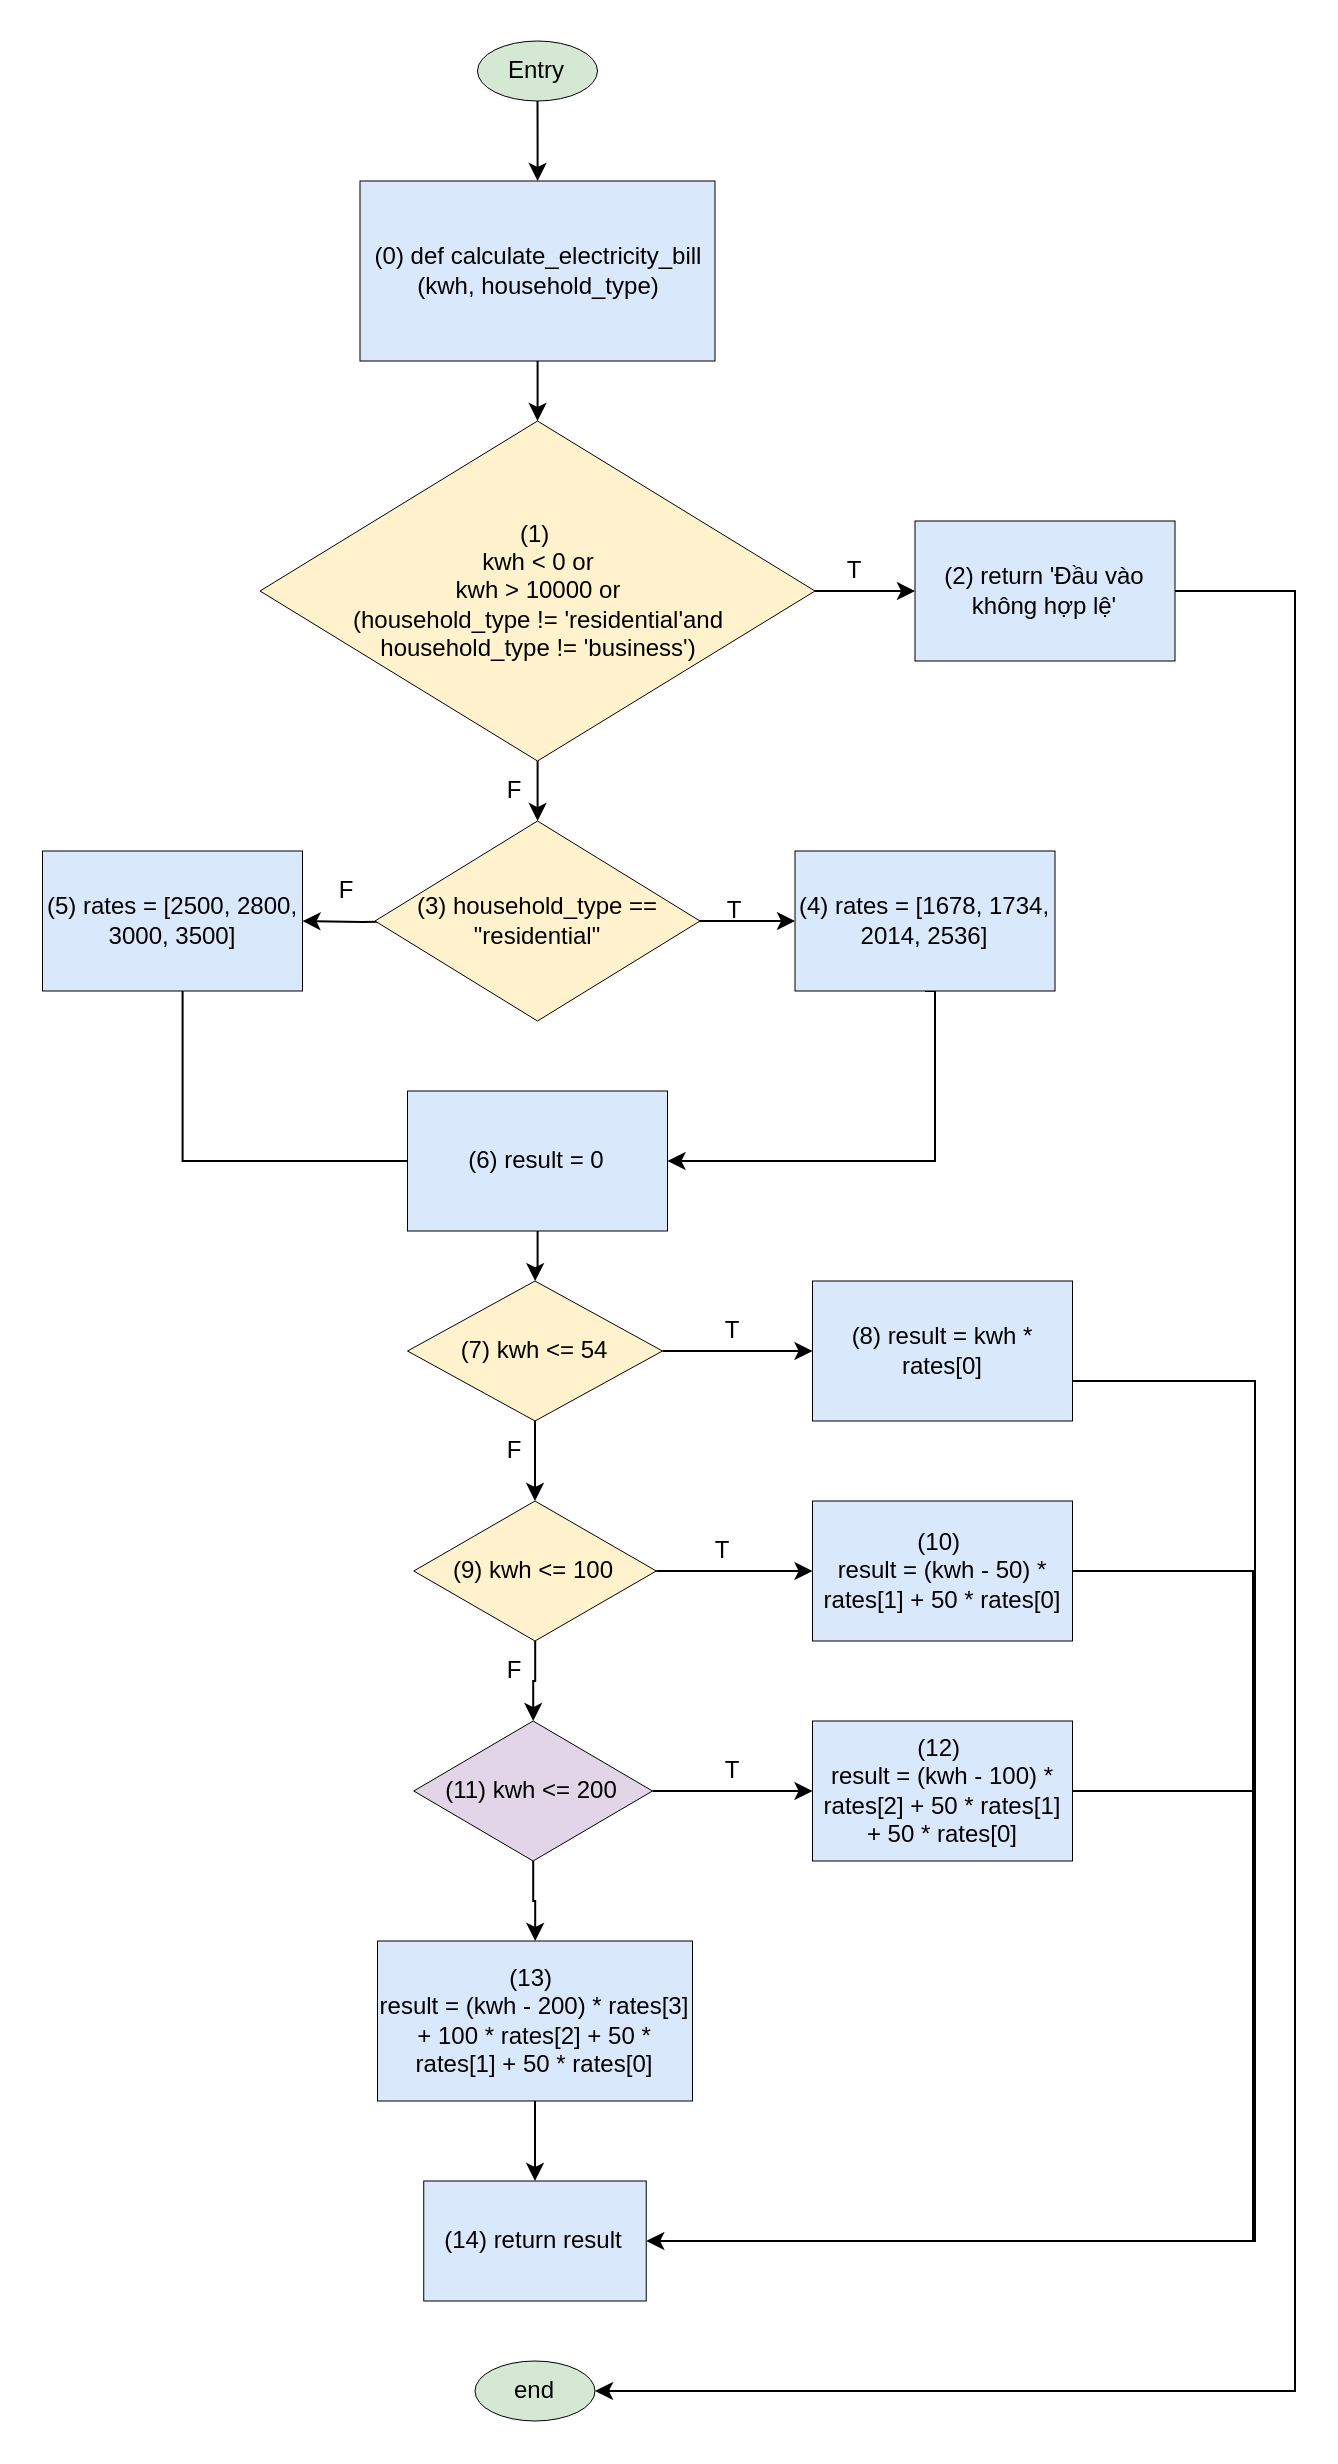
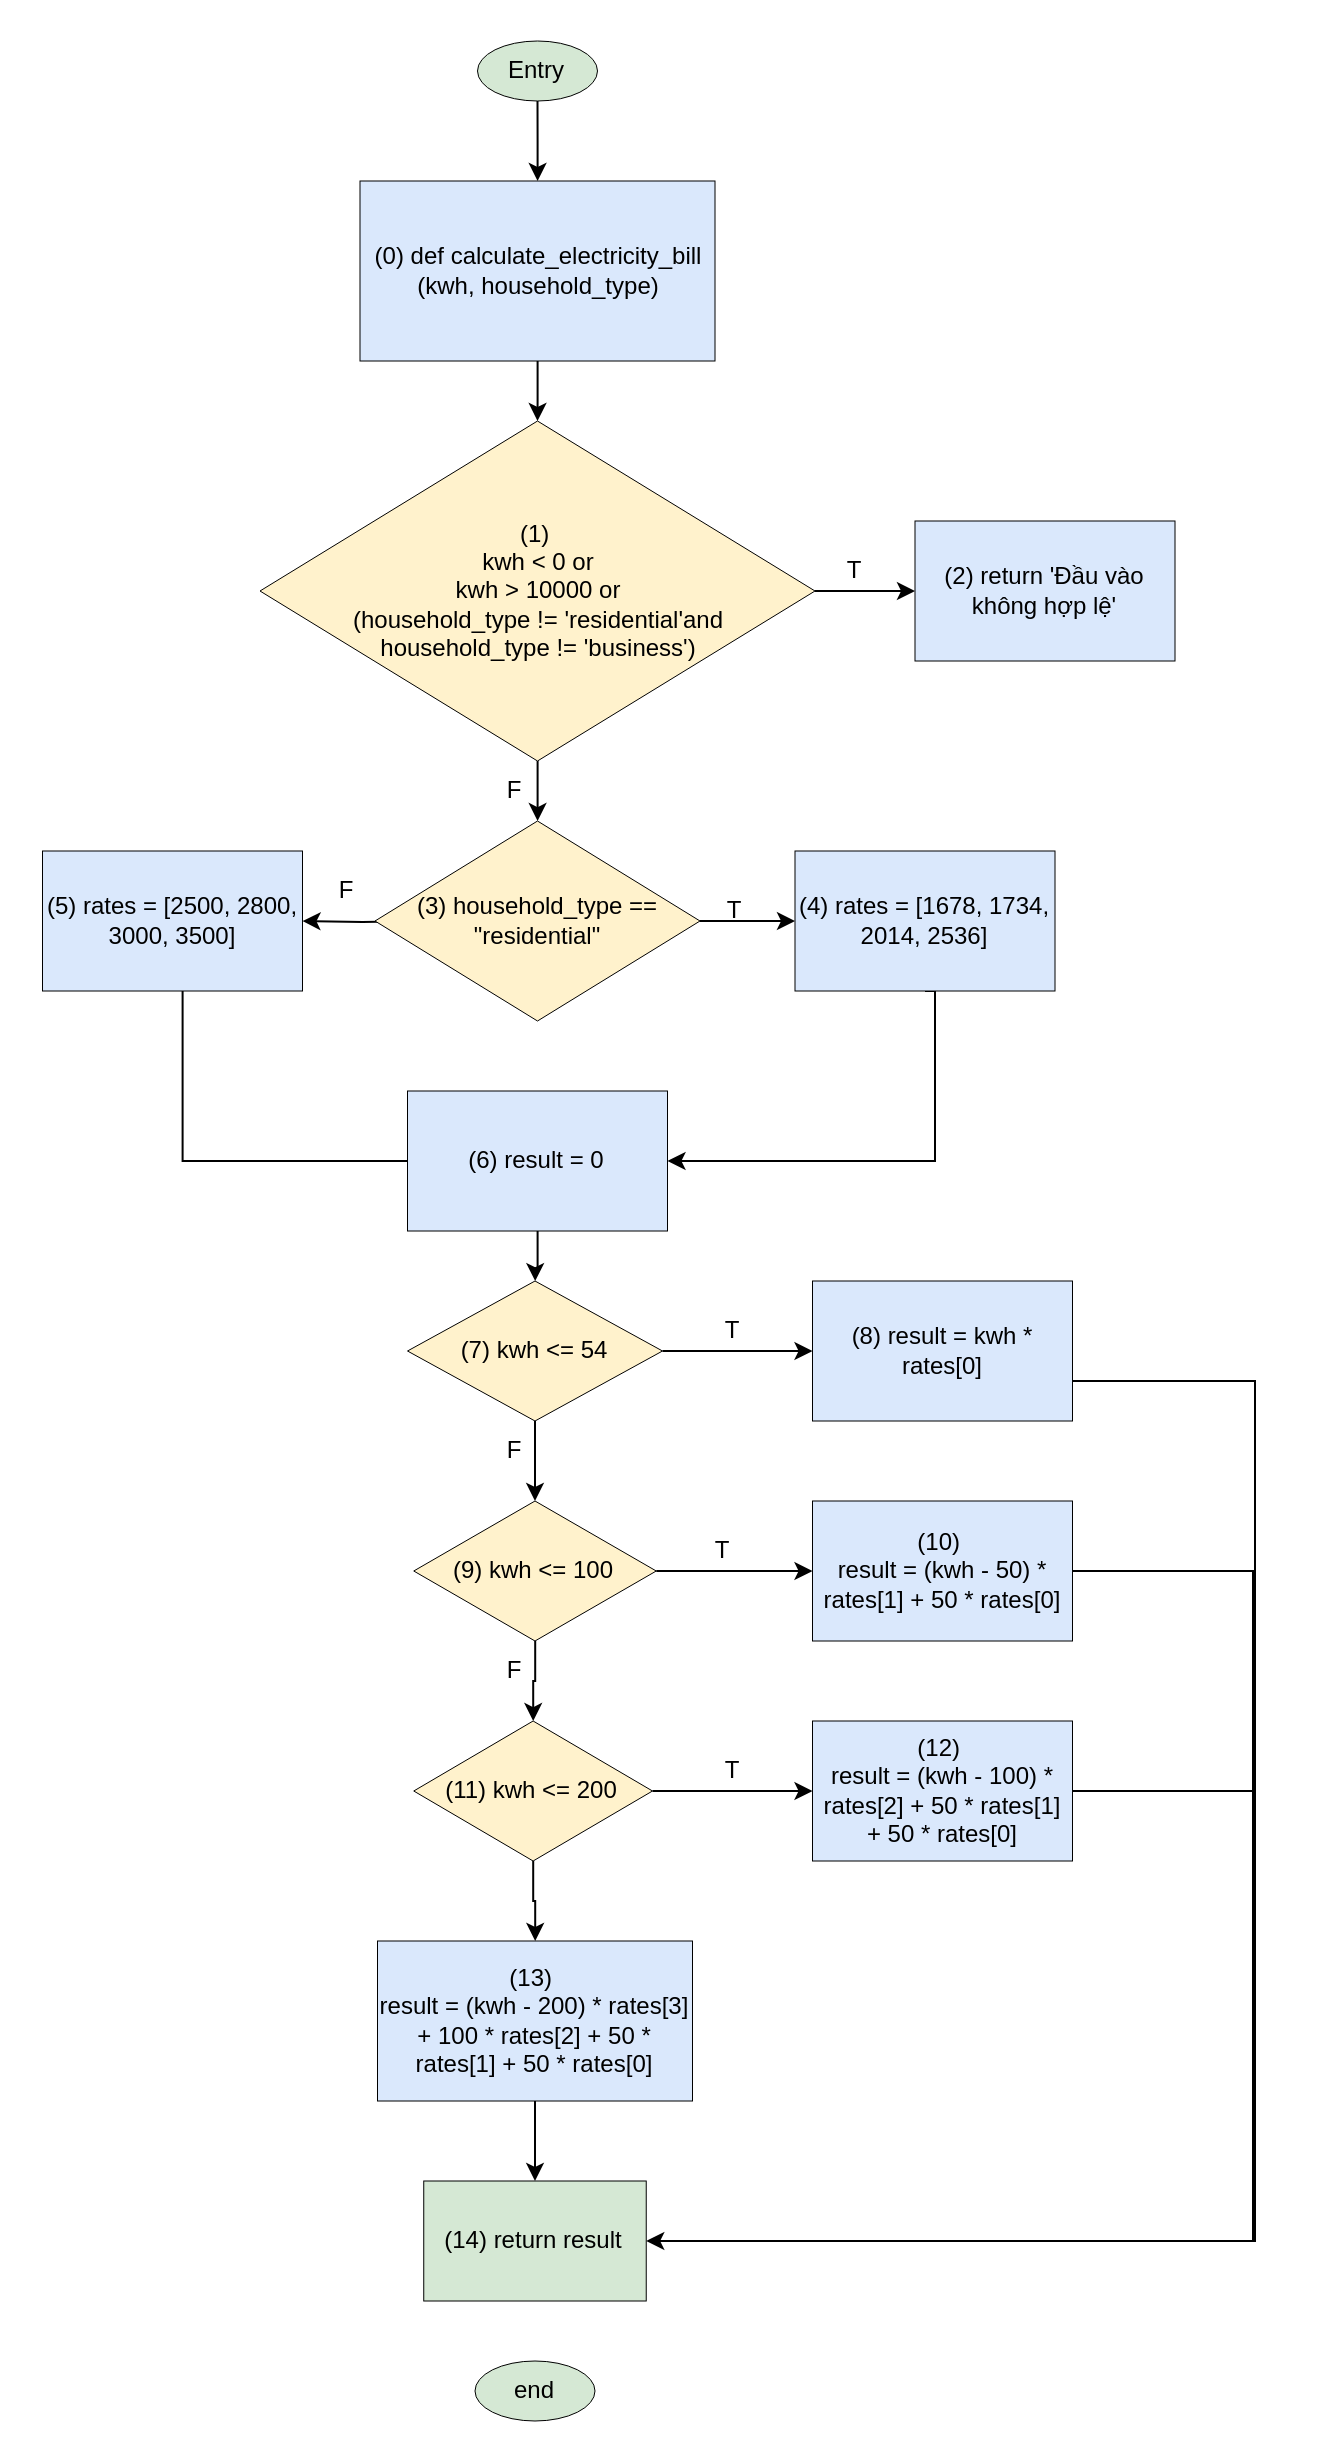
(1295, 1774) -> none
(533, 1791) -> (533, 1791)
(535, 2241) -> (535, 2241)
